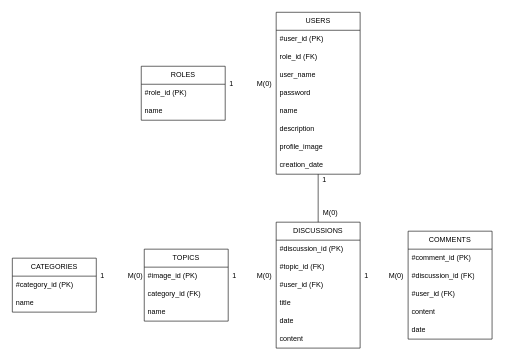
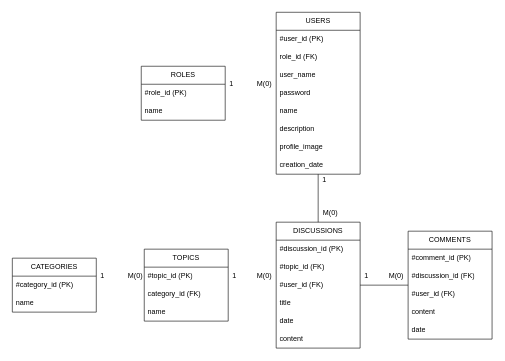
(173, 276) -> (173, 276)
none -> (384, 285)
